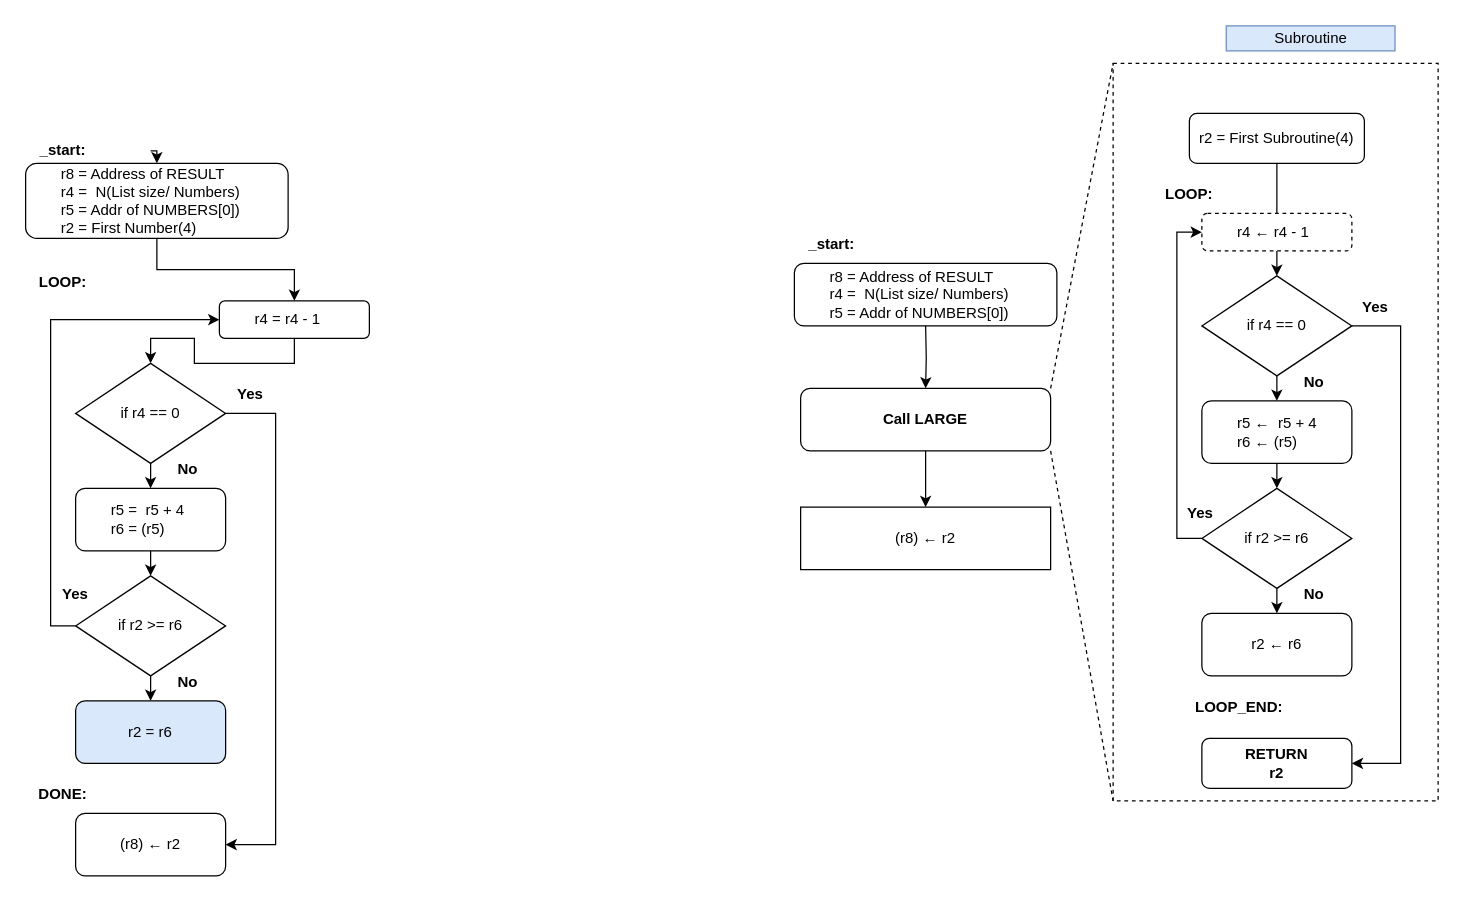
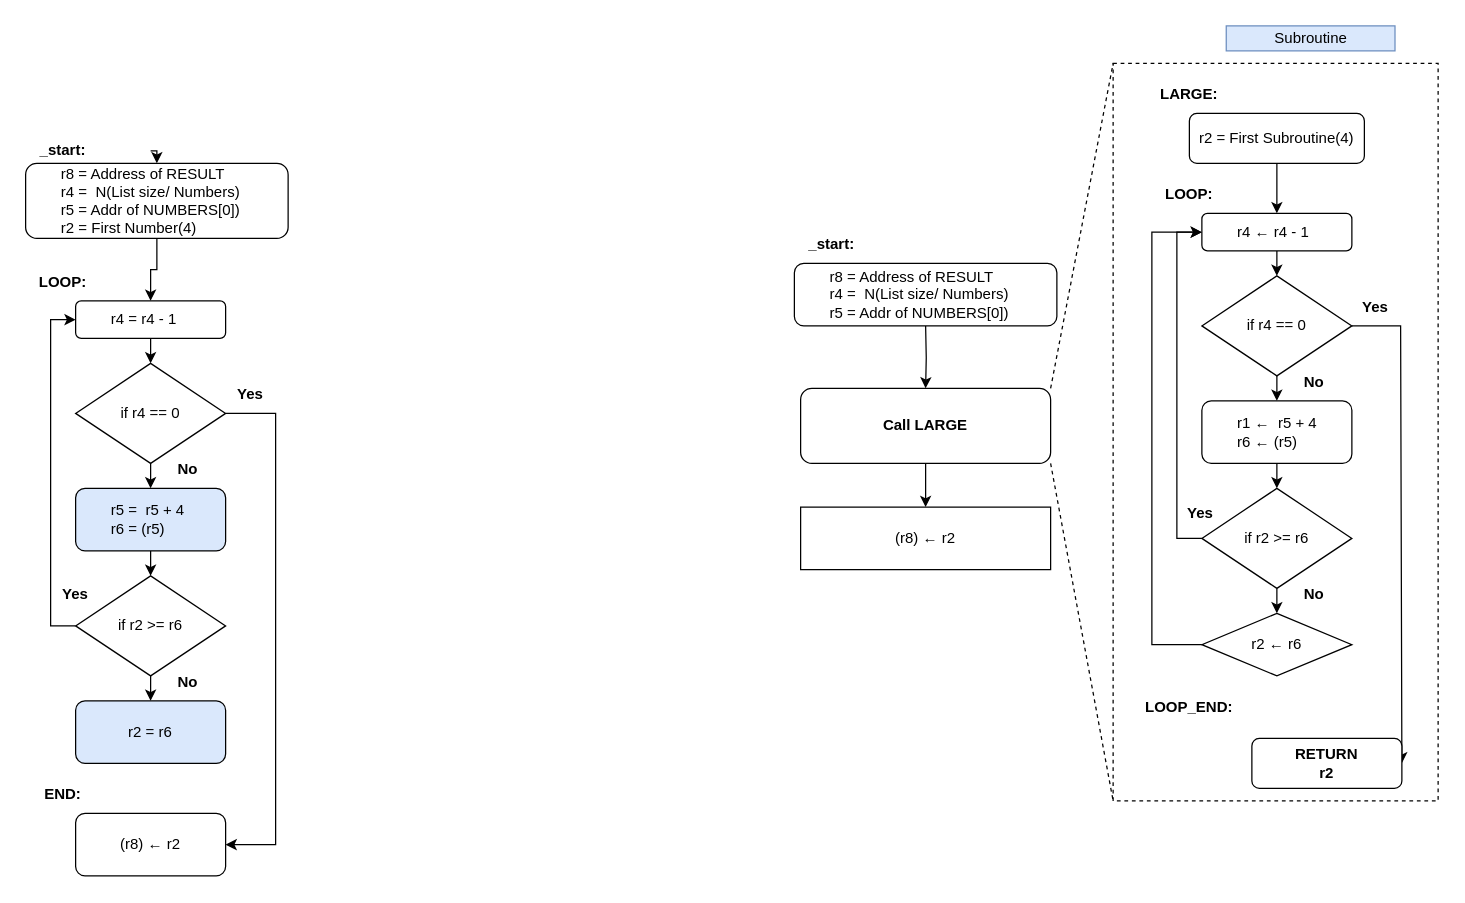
none -> (1189, 94)
(1277, 207) -> (1277, 203)
(1277, 232) -> (1277, 232)
(294, 319) -> (151, 319)
(926, 419) -> (926, 426)
(1247, 432) -> (1247, 432)
none -> (1152, 453)
(151, 519) -> (151, 519)
(1277, 644) -> (1277, 644)
(1239, 707) -> (1189, 707)
(1277, 763) -> (1327, 763)
(63, 794) -> (63, 794)
